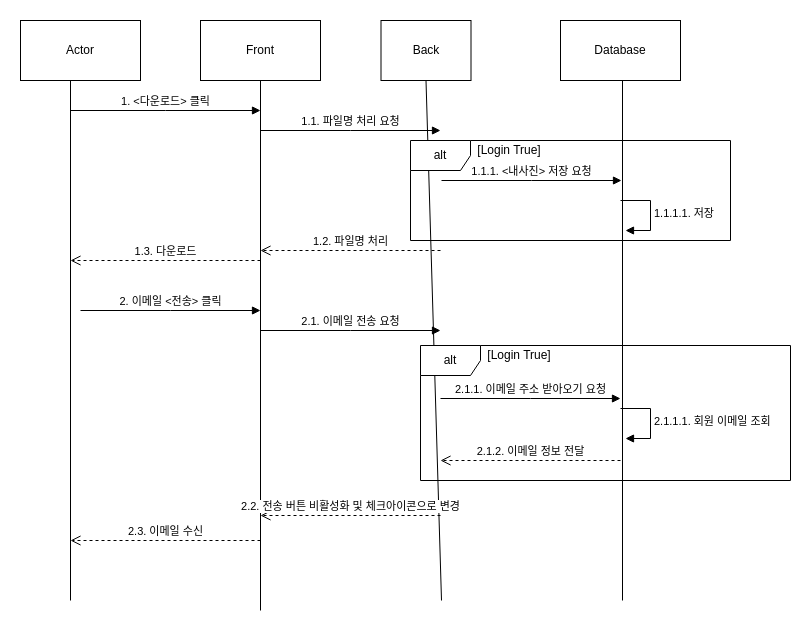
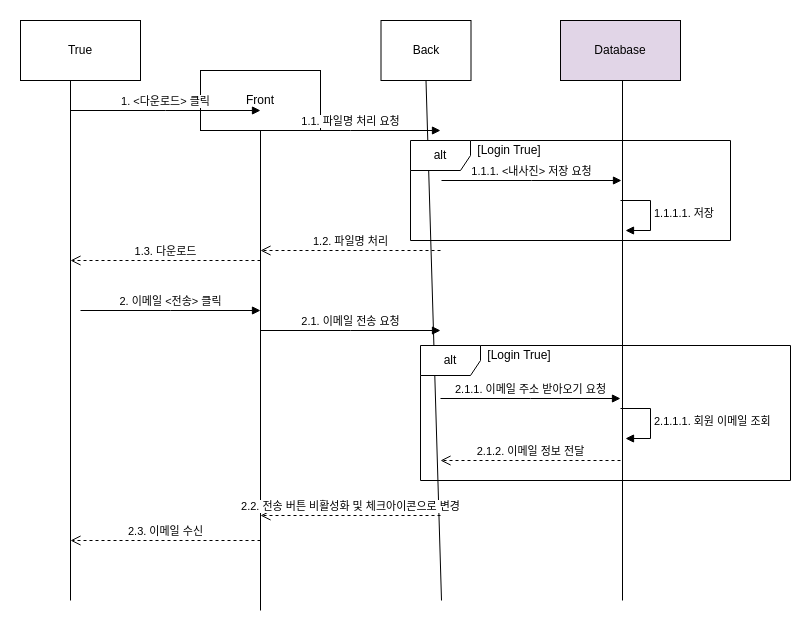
(81, 51) -> (81, 51)
(261, 51) -> (261, 101)
(621, 51) -> (621, 51)
